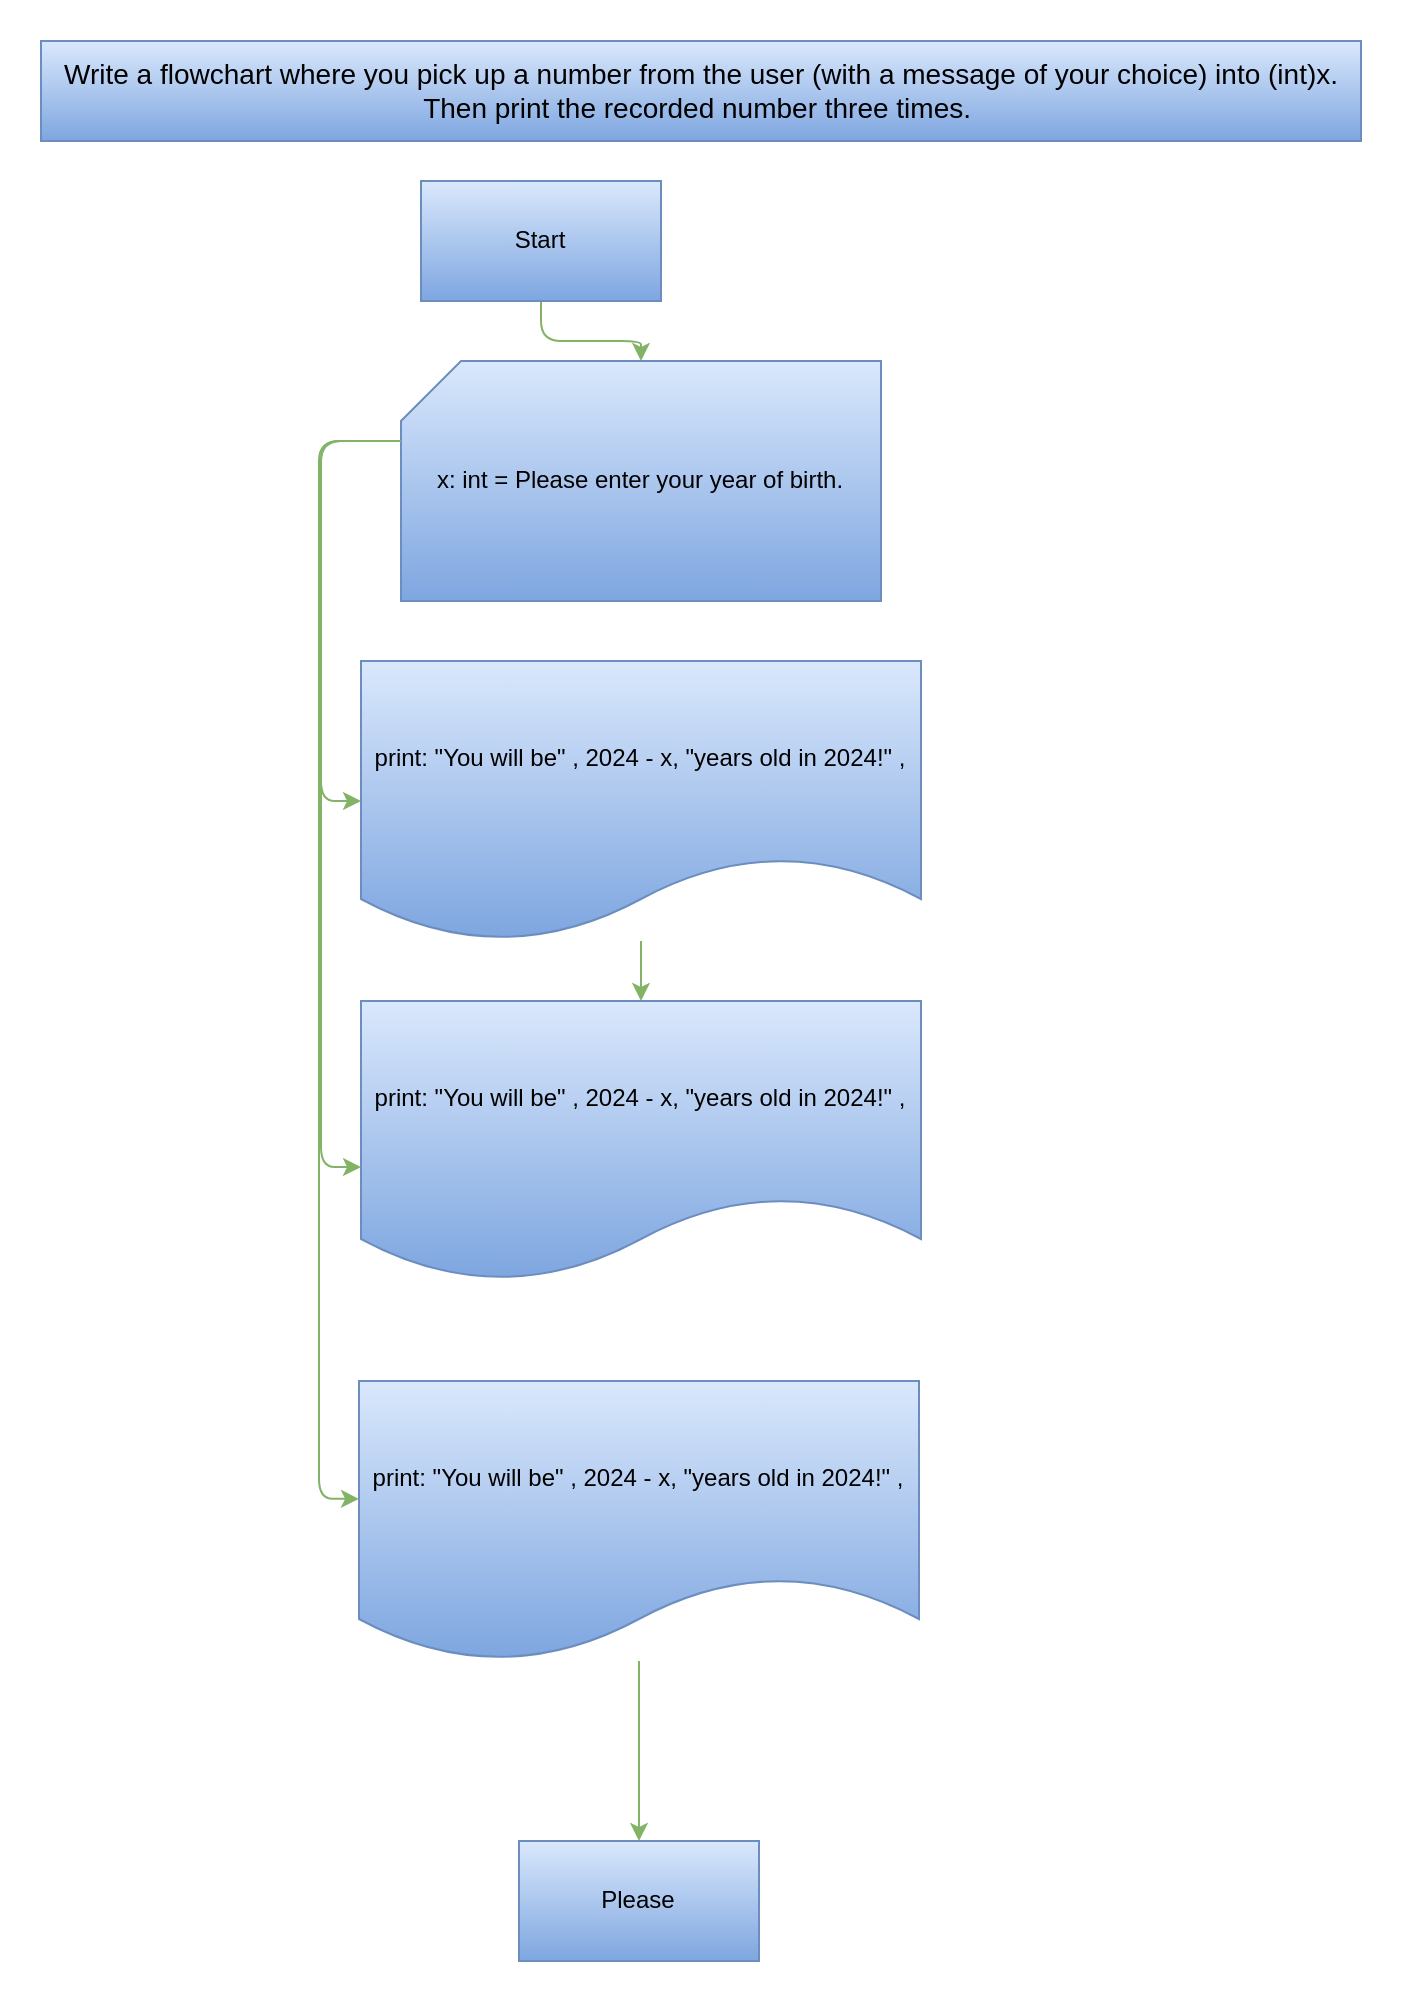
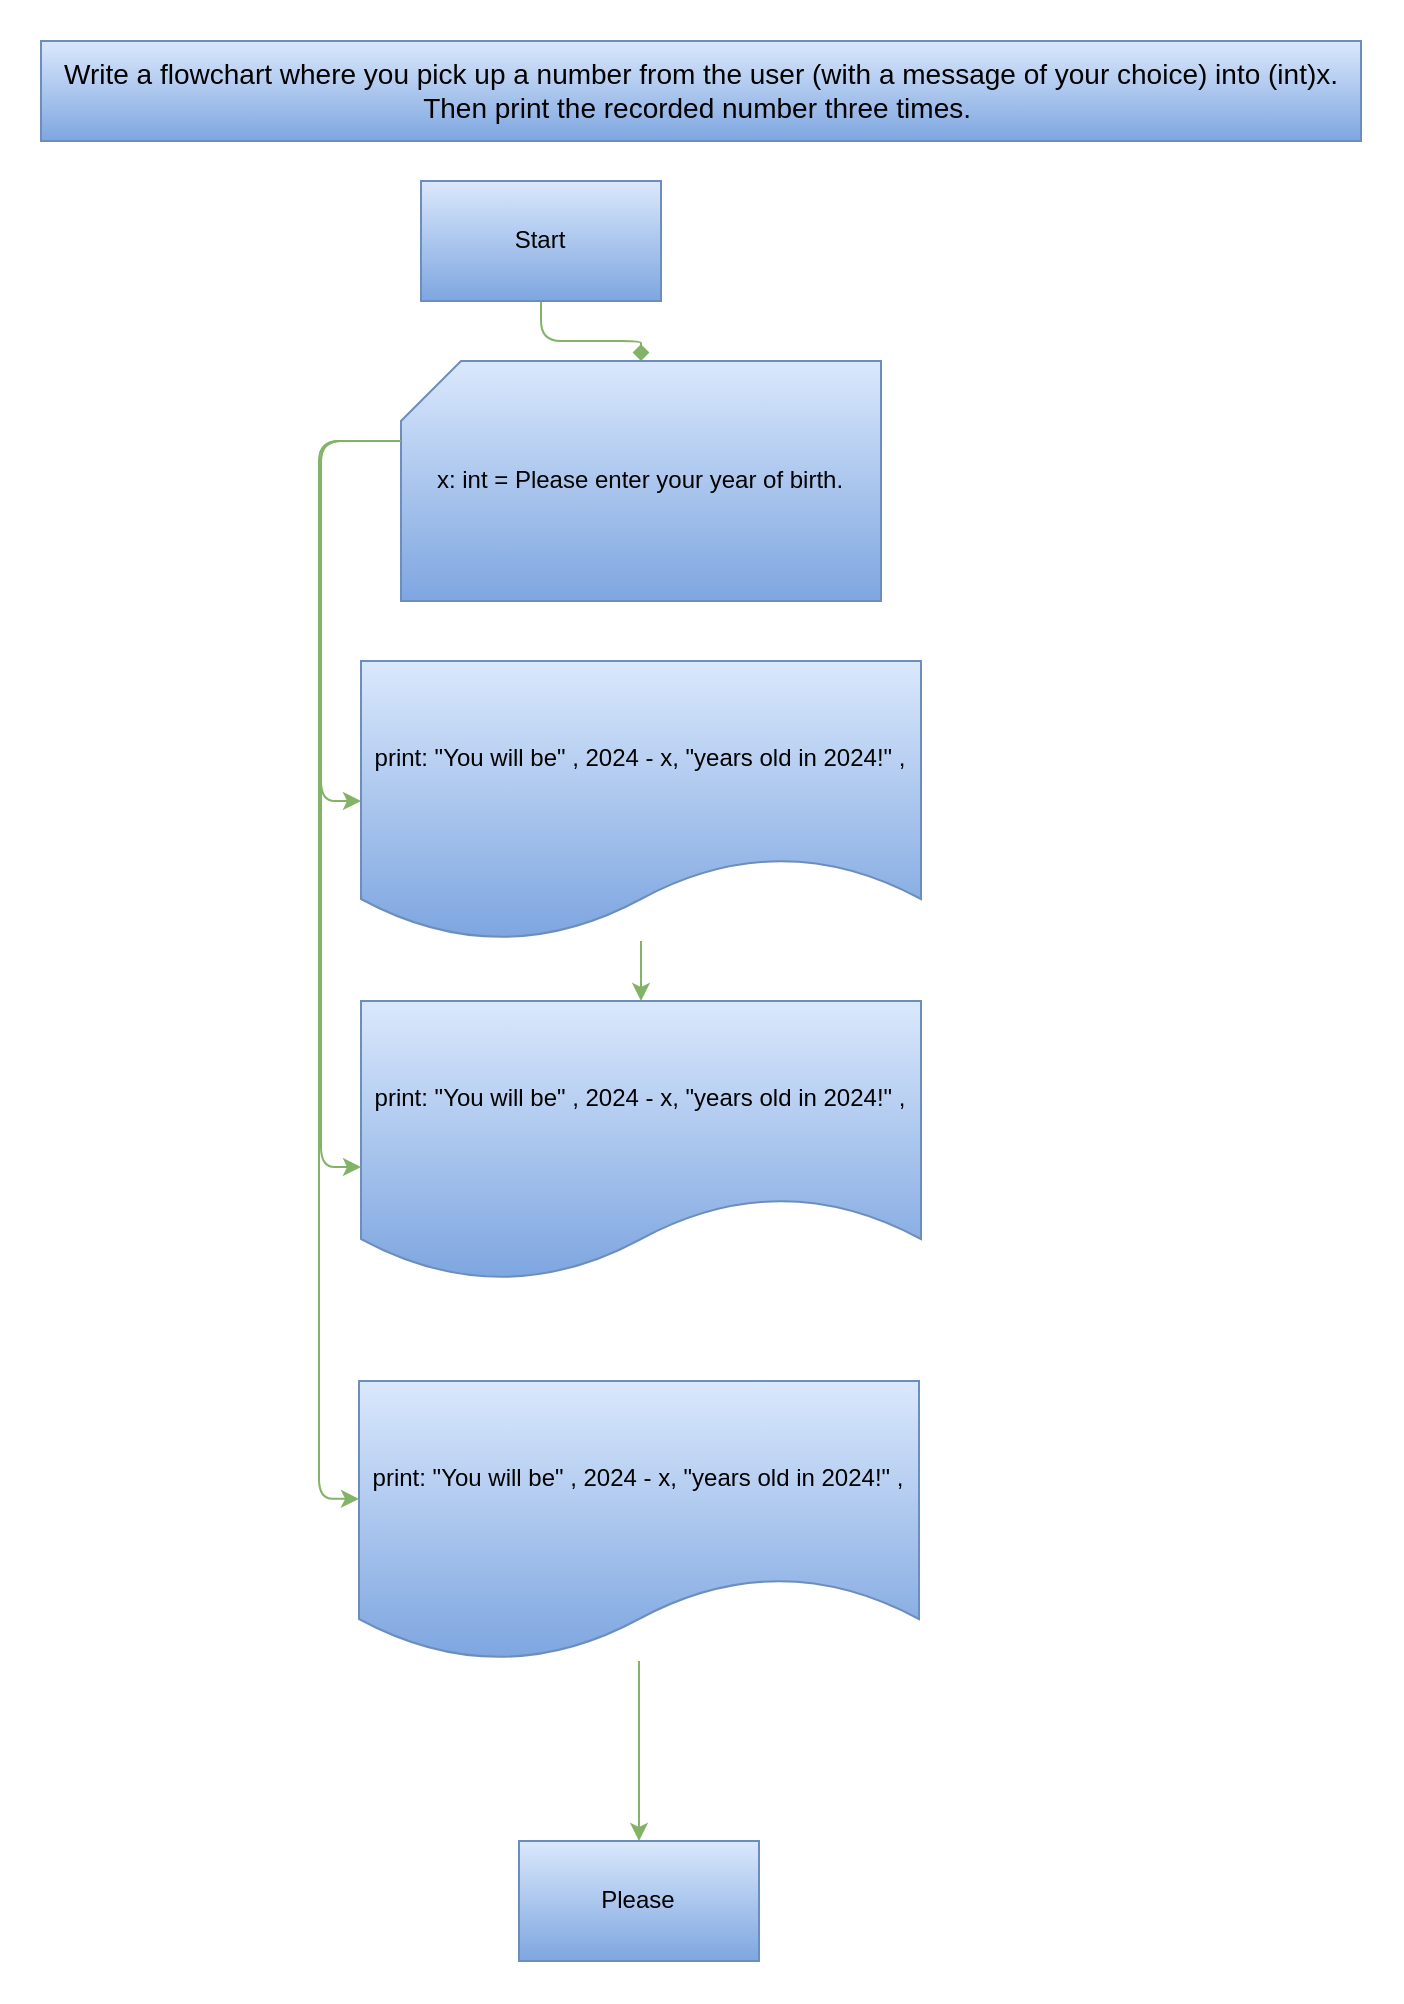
(638, 342) -> (638, 342)
